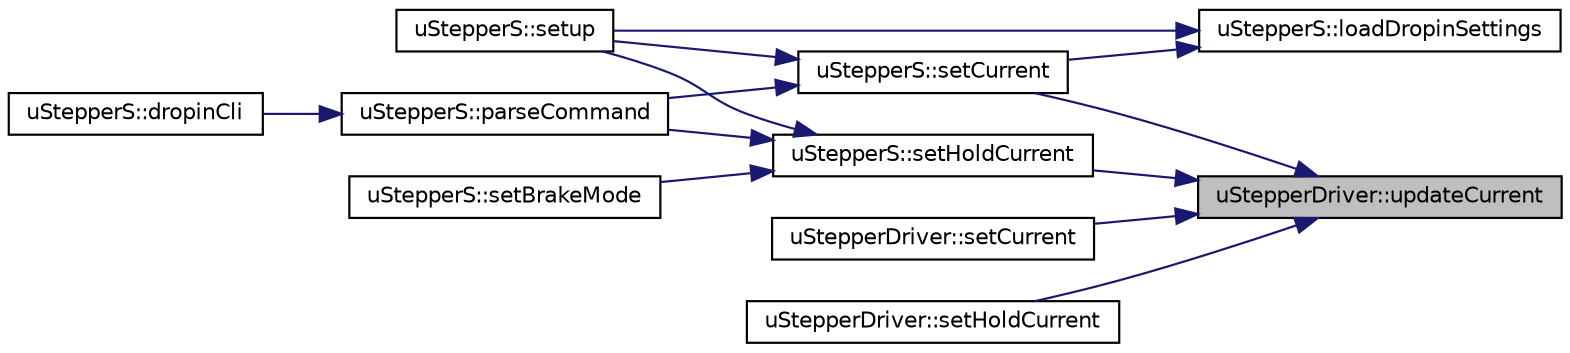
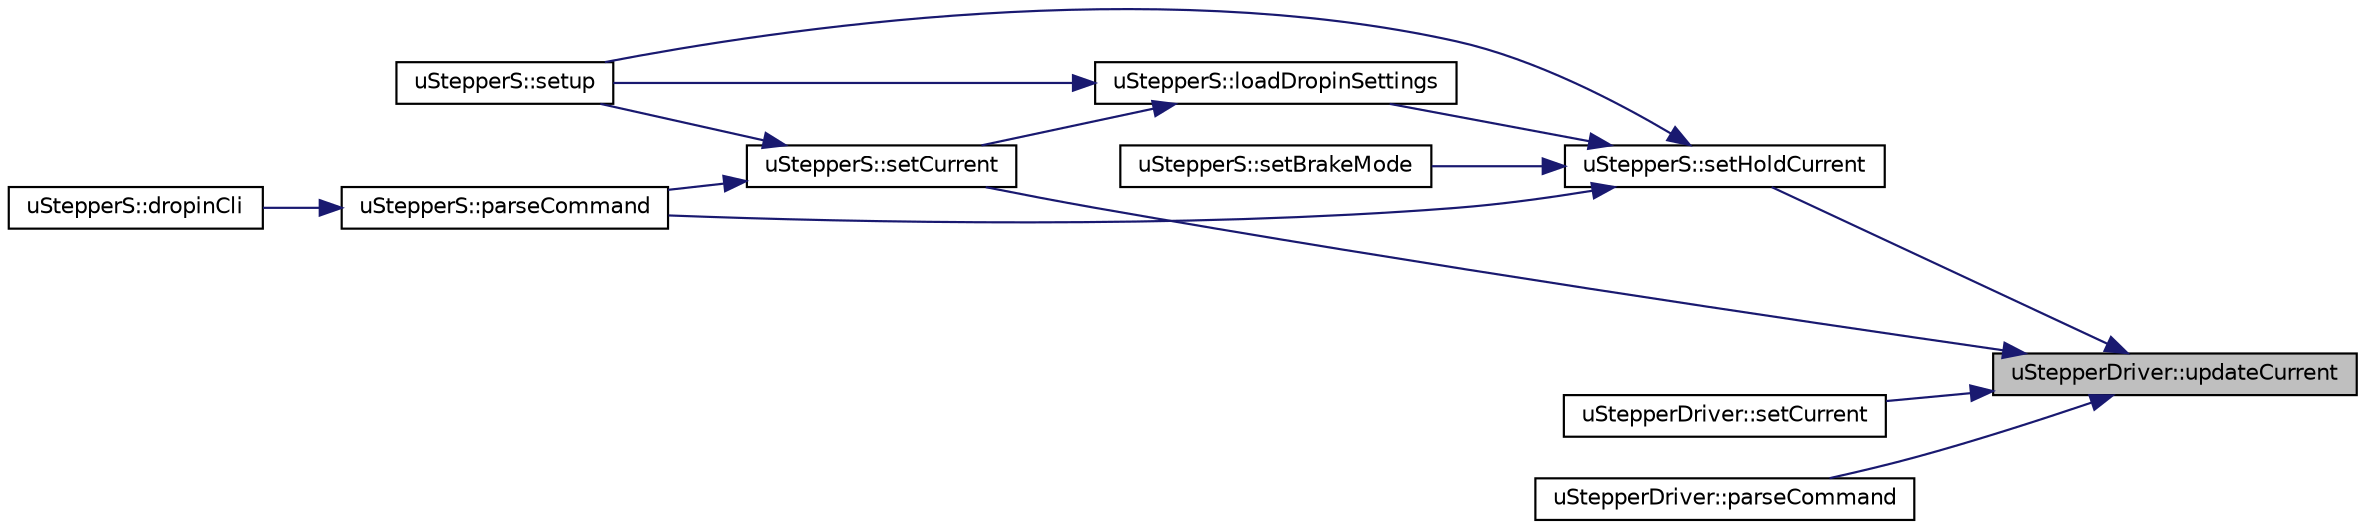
none -> (1489, 123)
(933, 322) -> (1725, 499)
